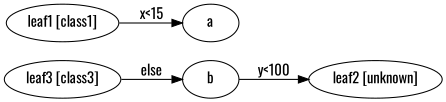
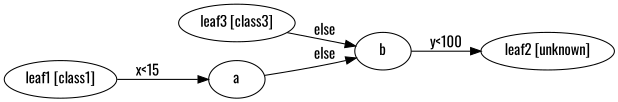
none -> (305, 69)
